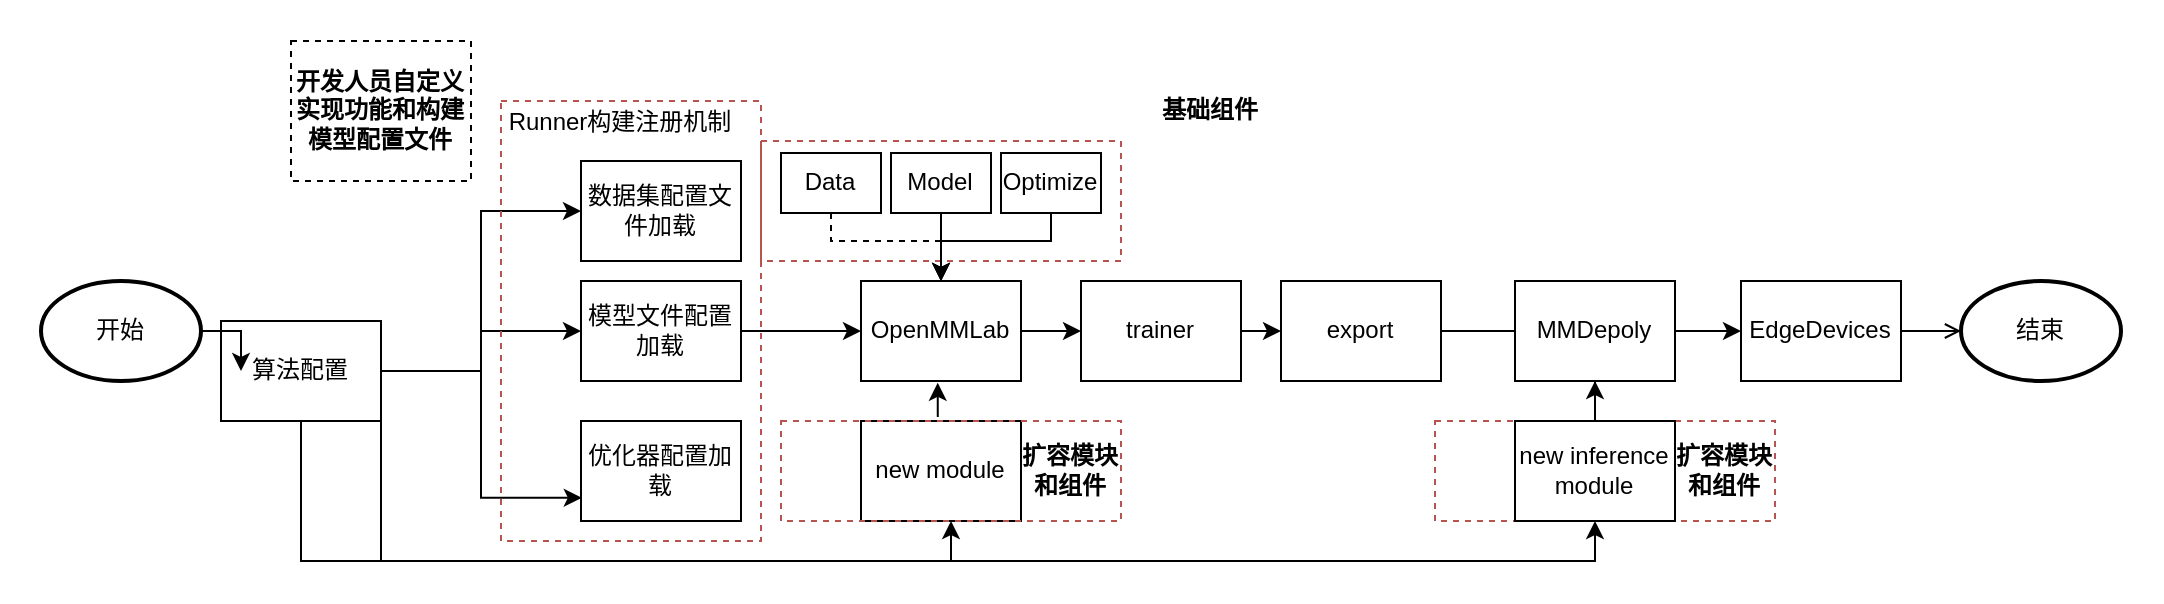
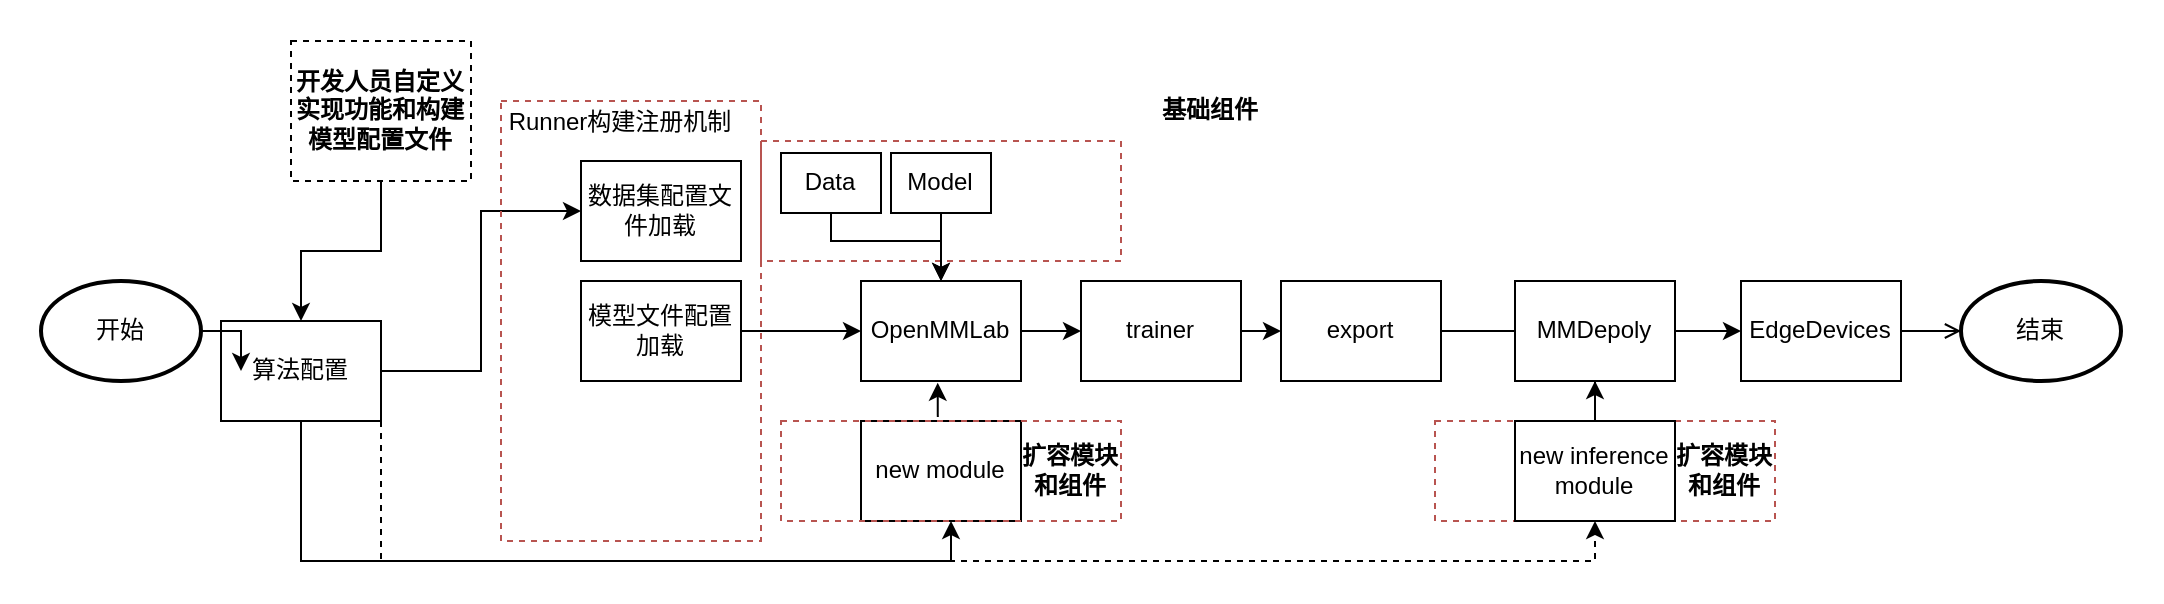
(1051, 183) -> none
(871, 241) -> (871, 241)
(1012, 241) -> none
none -> (348, 251)
(526, 331) -> none
(661, 471) -> none
(481, 481) -> none
(1289, 561) -> (1289, 561)
